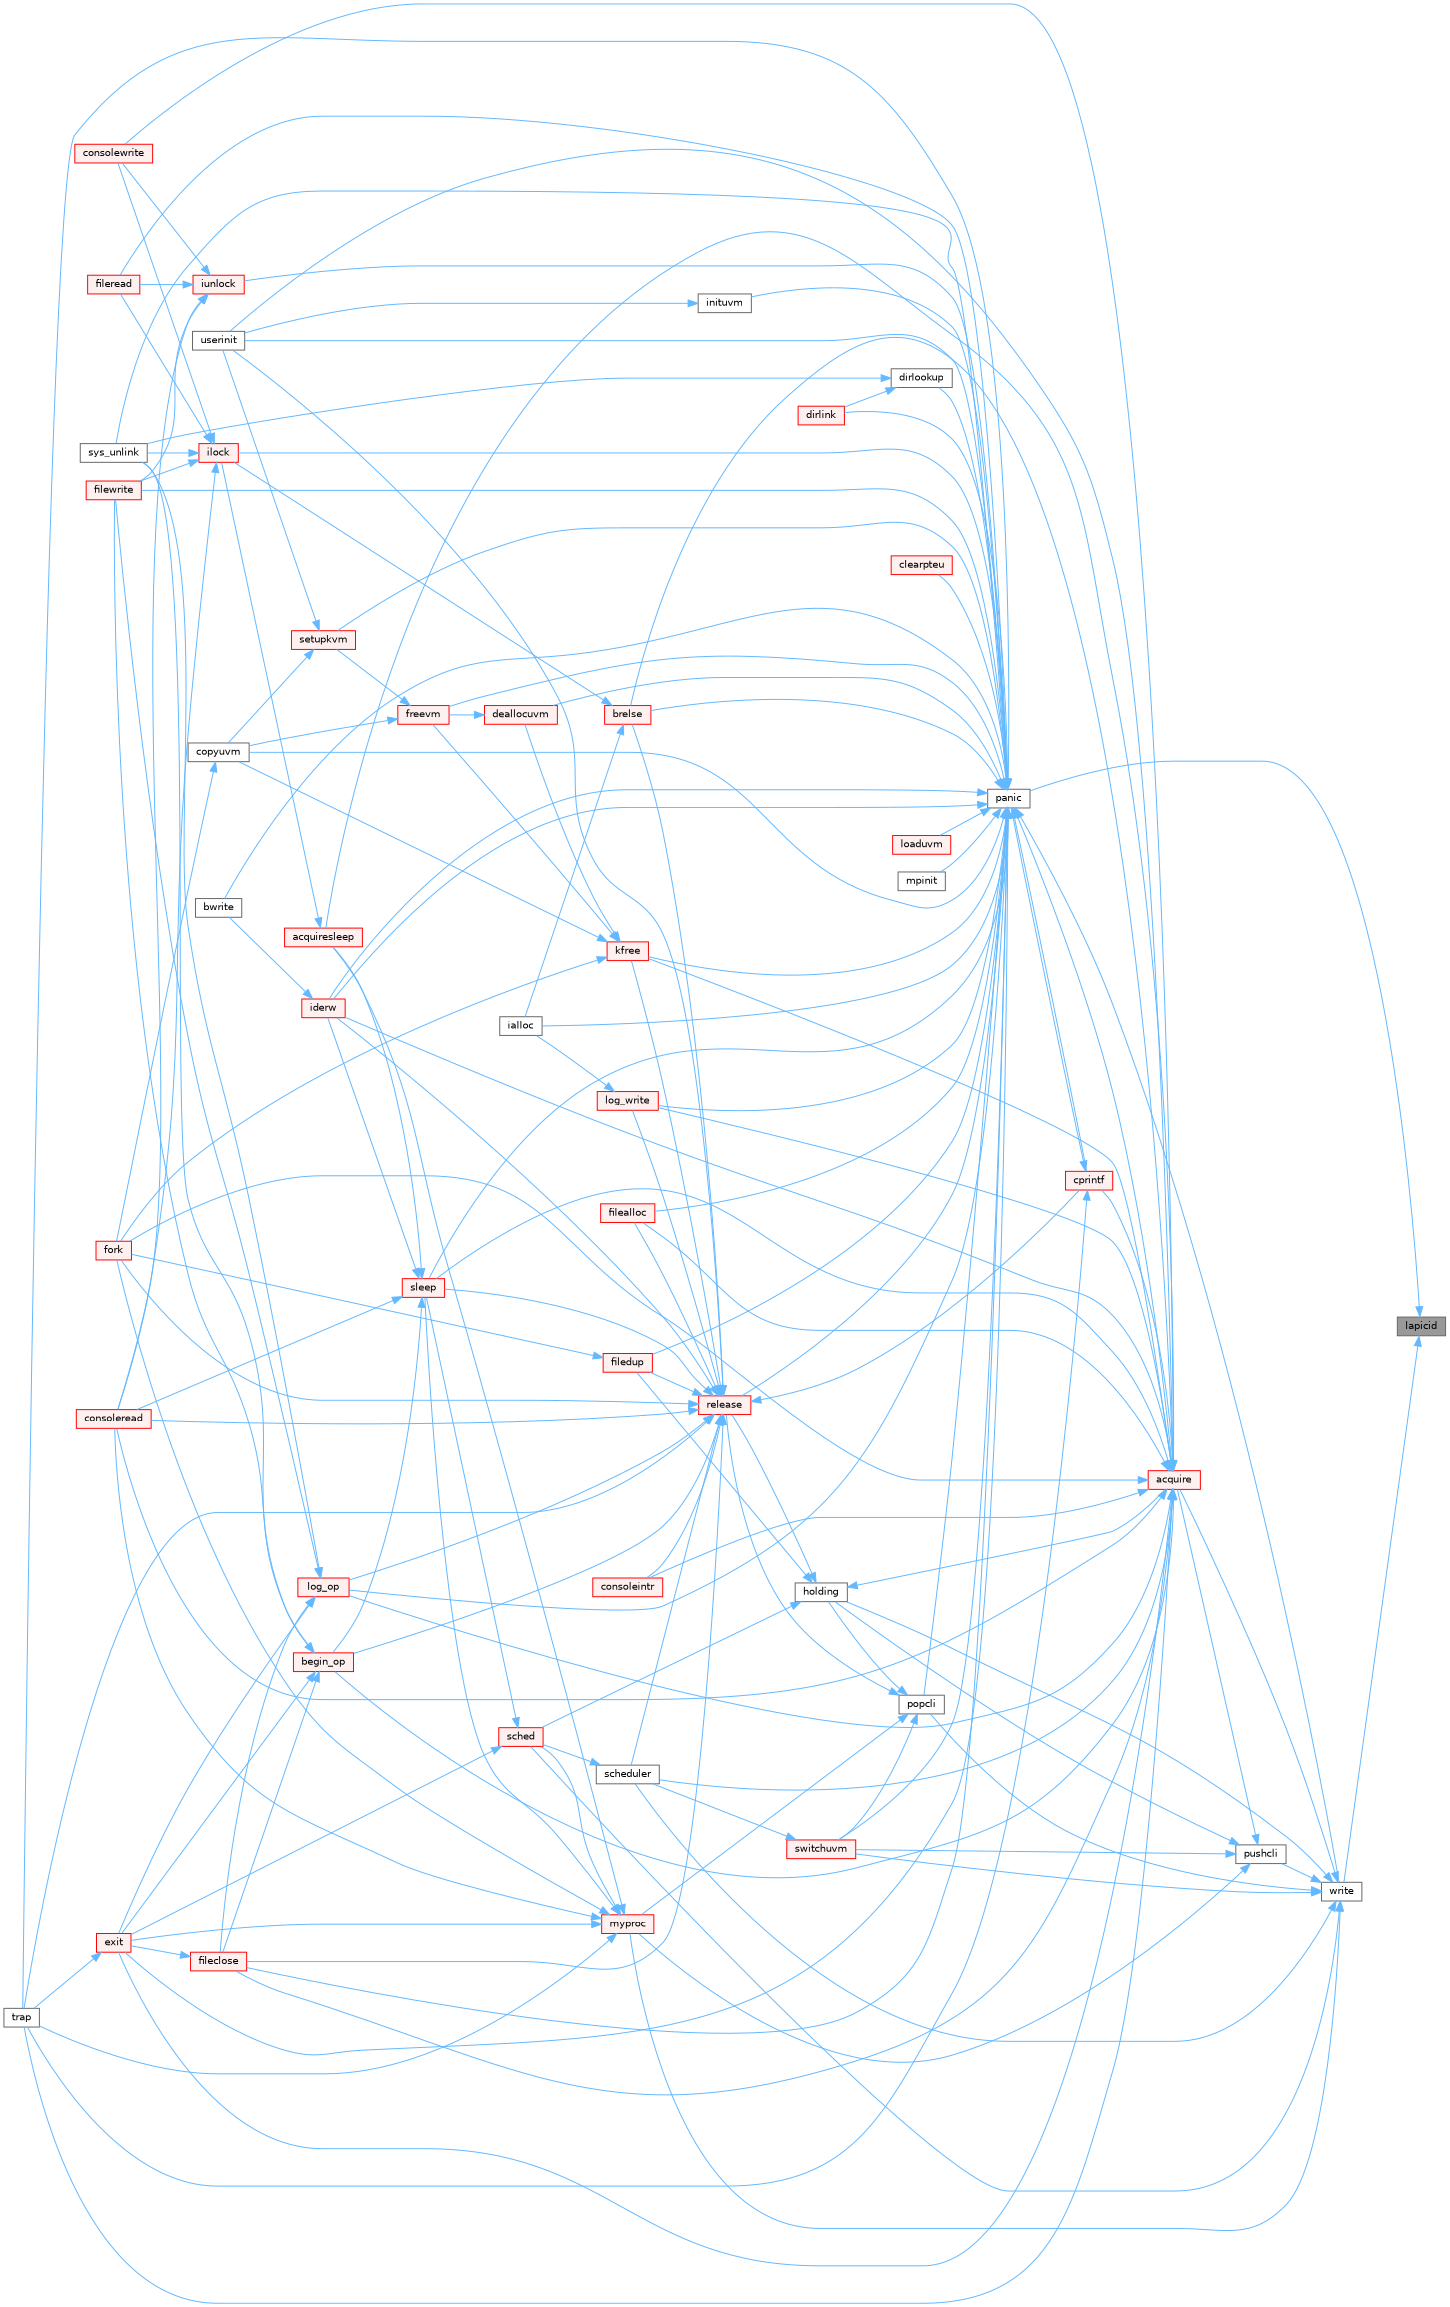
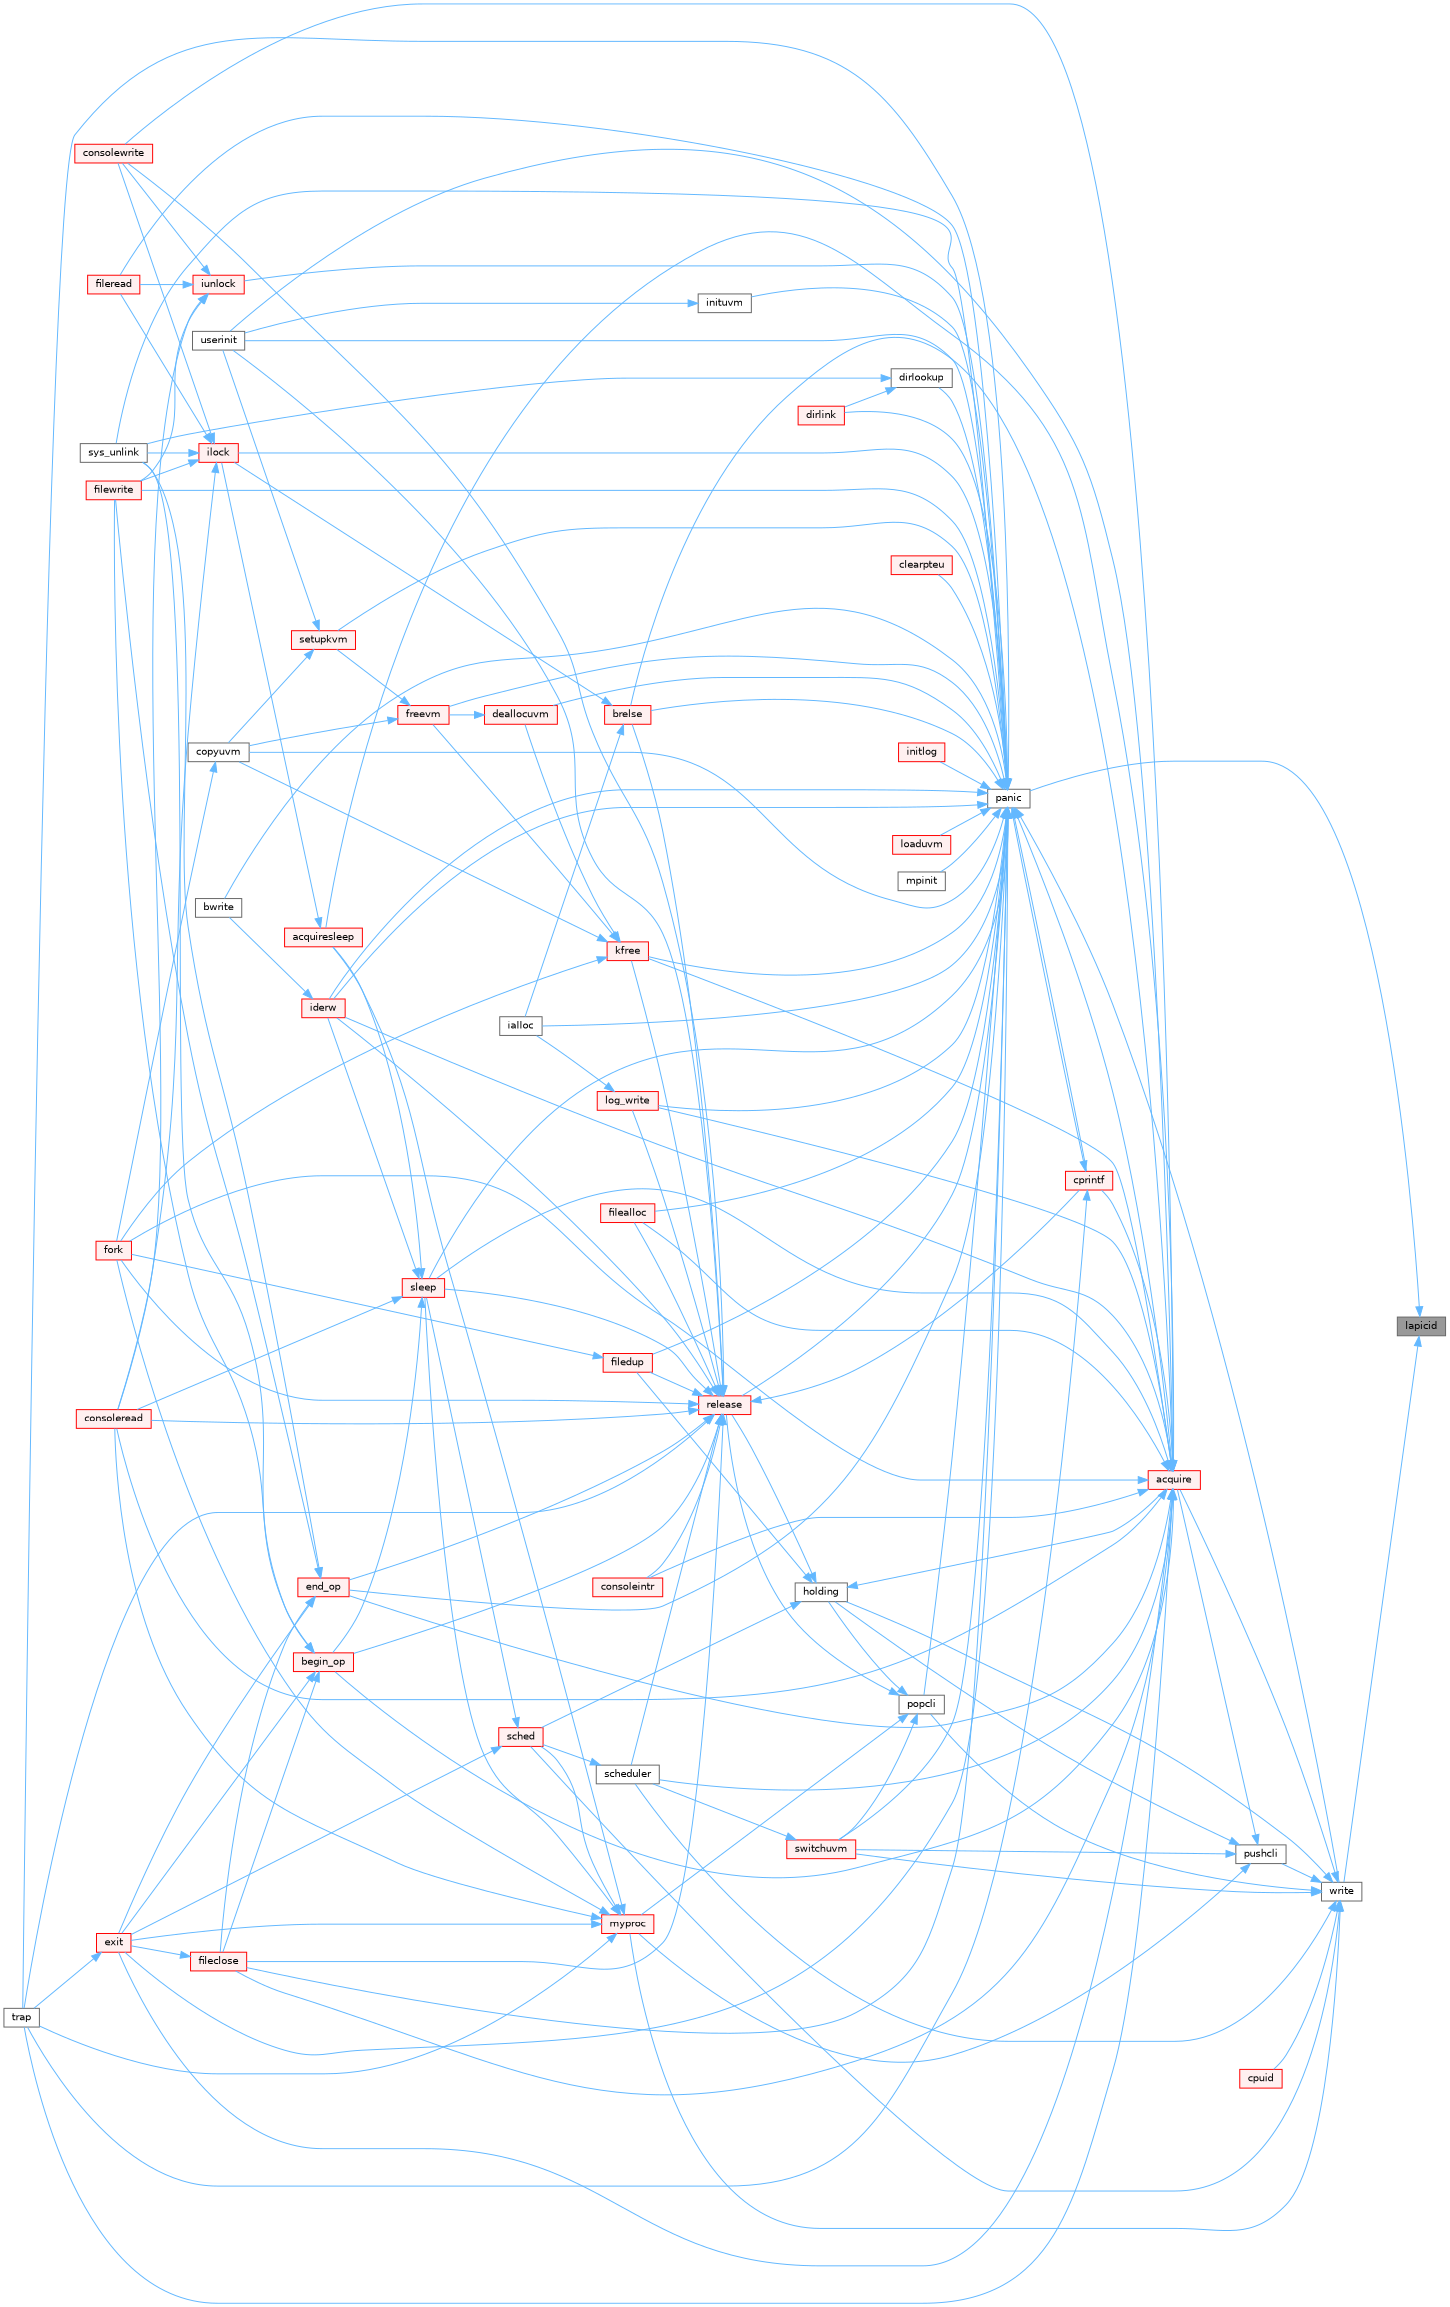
none -> (592, 731)
none -> (922, 752)
(323, 1587) -> (323, 1587)
none -> (1261, 2079)
